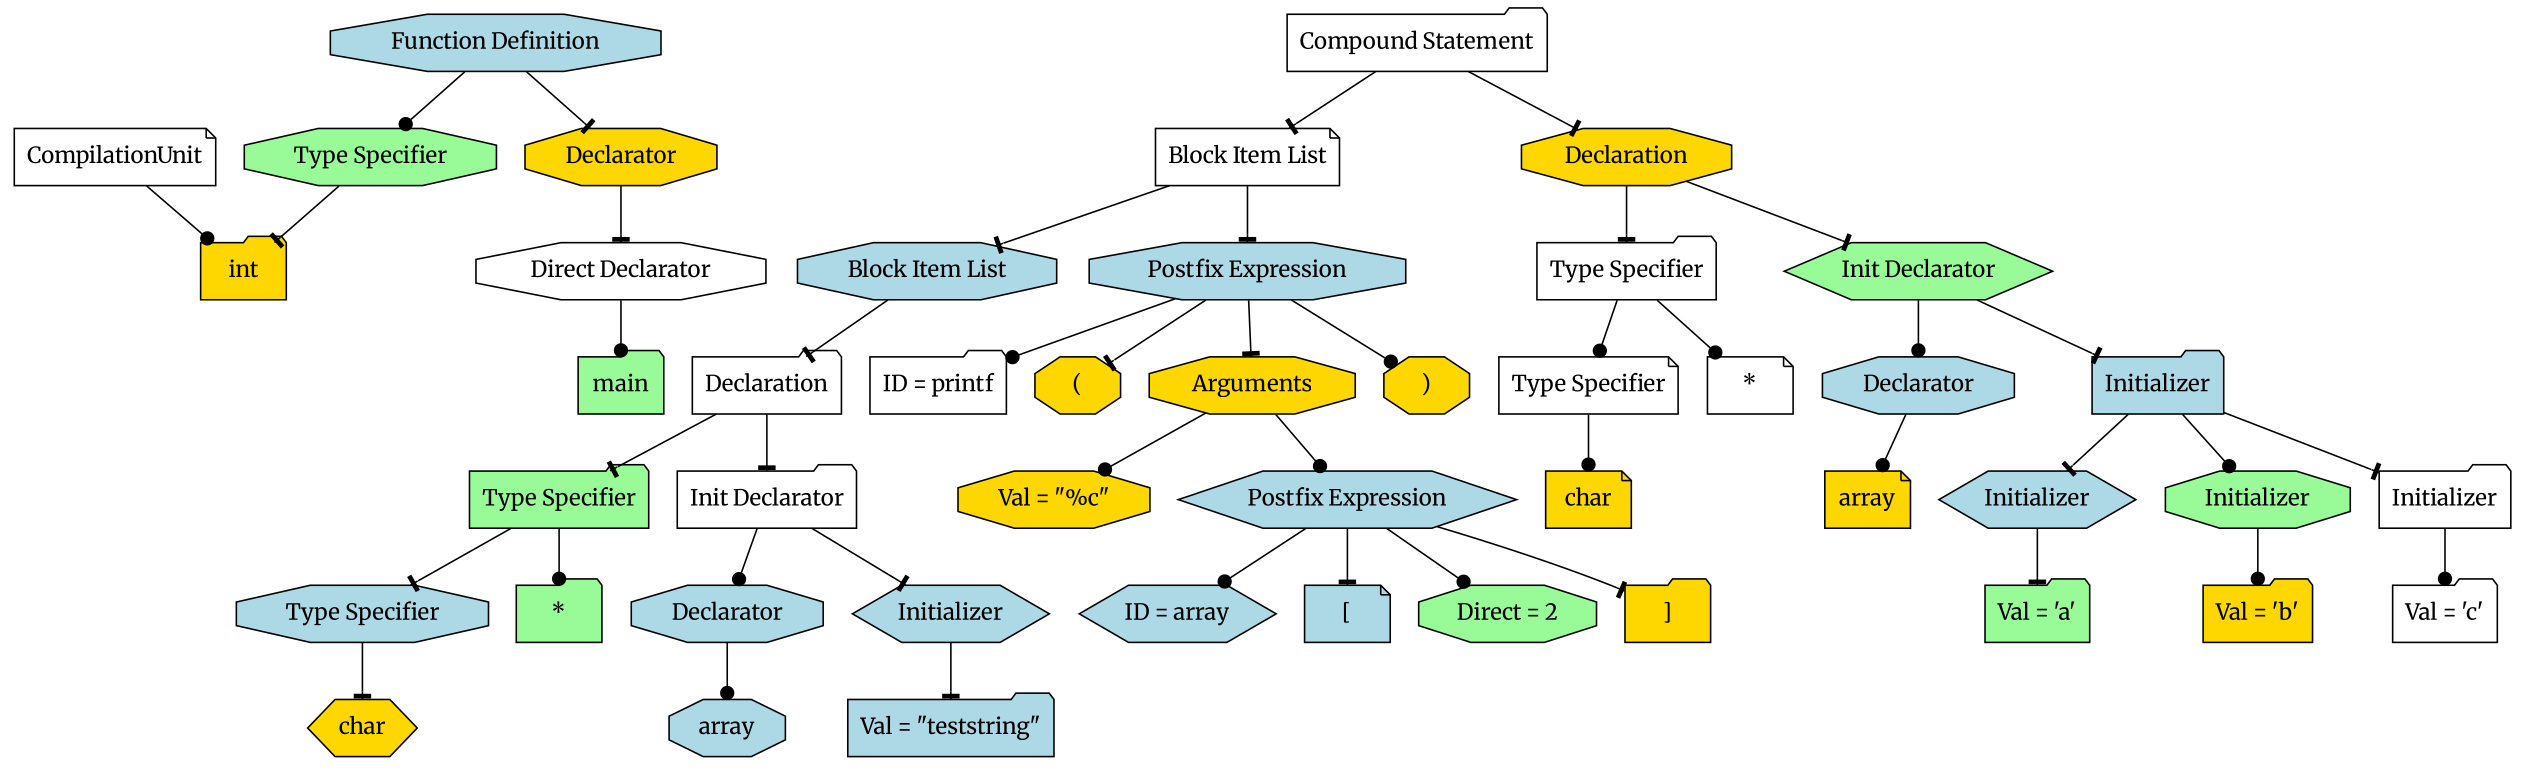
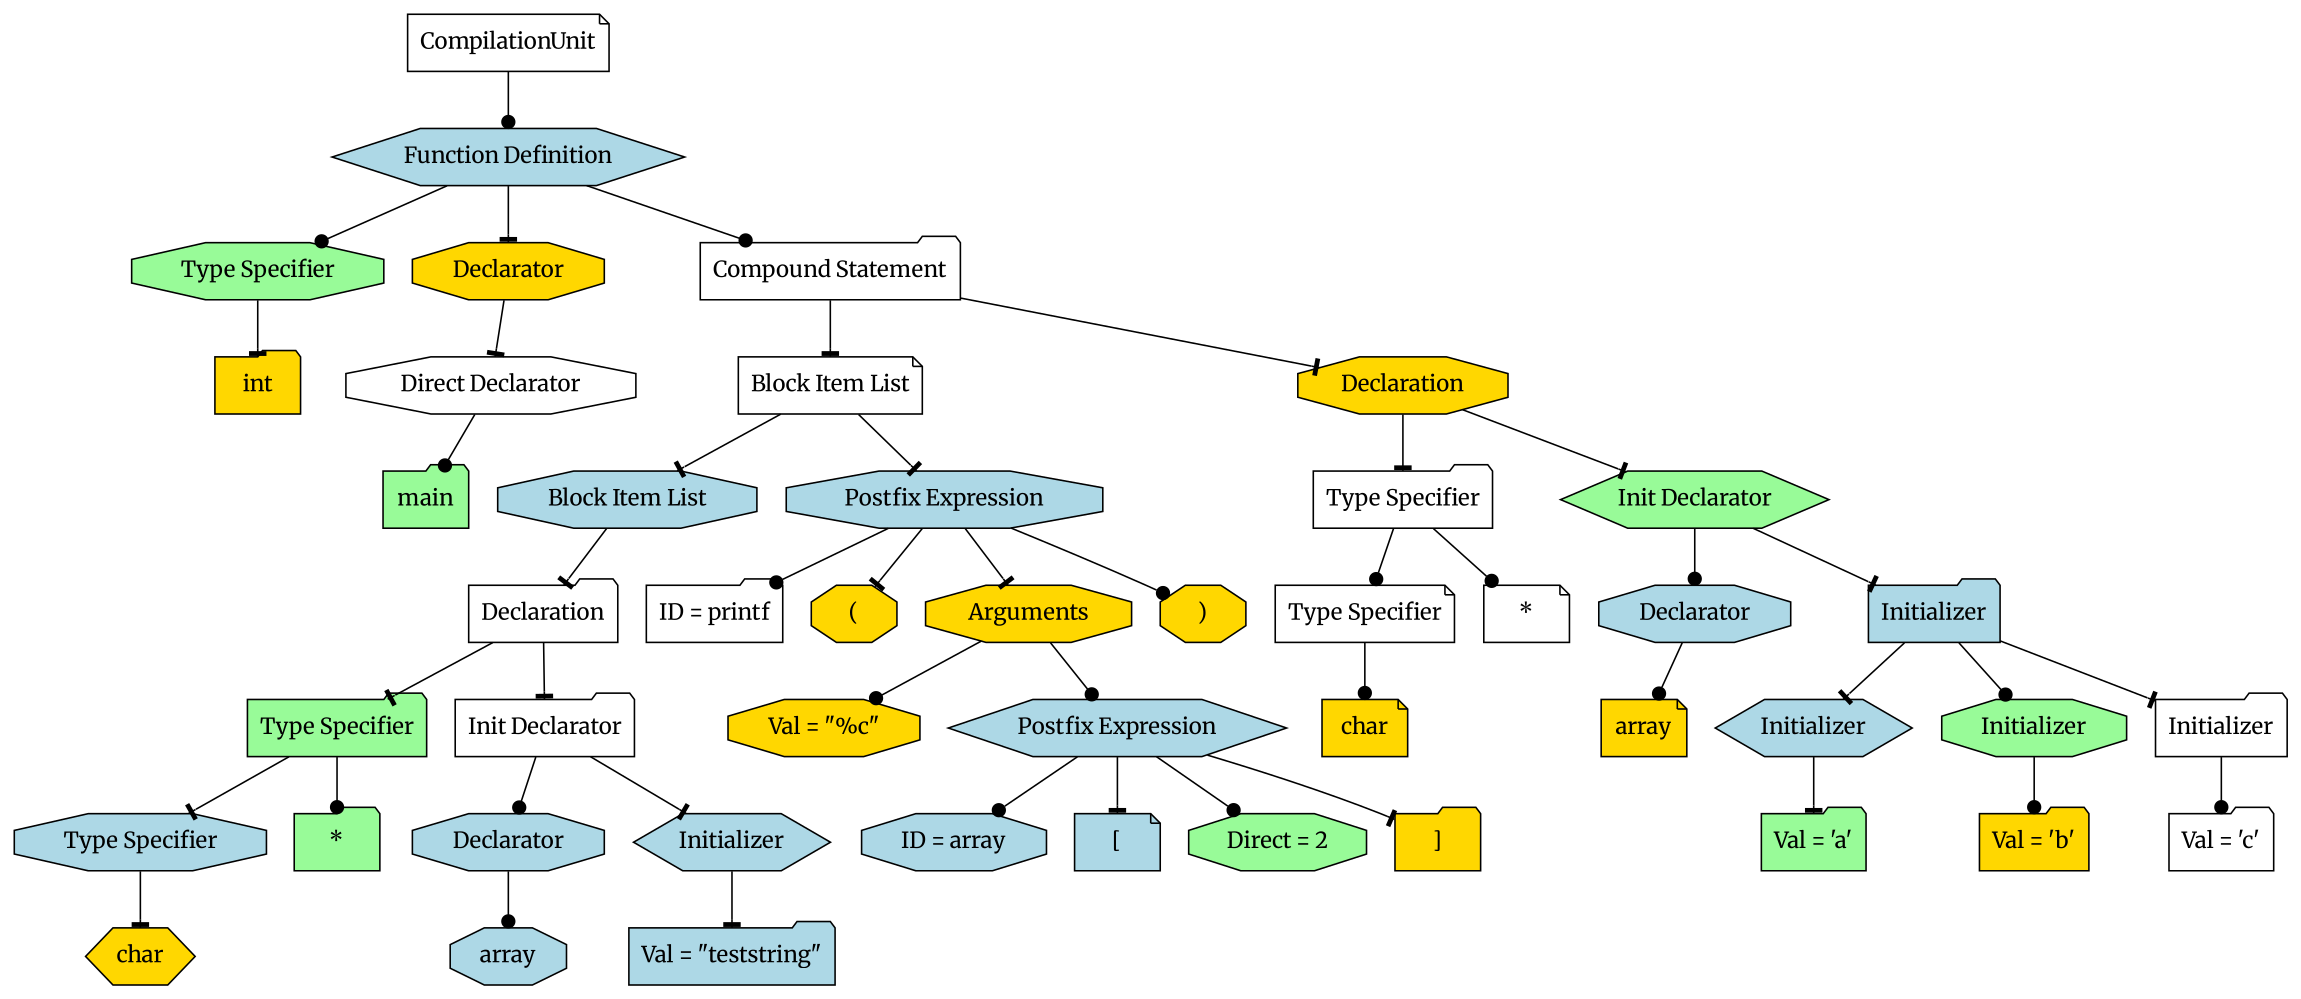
(496, 43) -> (508, 157)
(175, 210) -> (508, 94)
none -> (663, 212)
(1178, 614) -> (954, 842)
